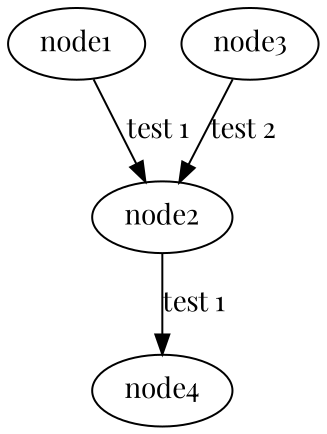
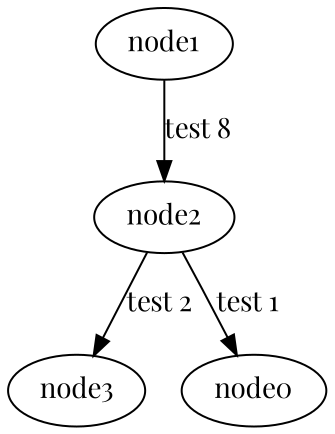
(211, 122) -> (125, 295)
(158, 131) -> (198, 131)
(162, 391) -> (254, 391)
